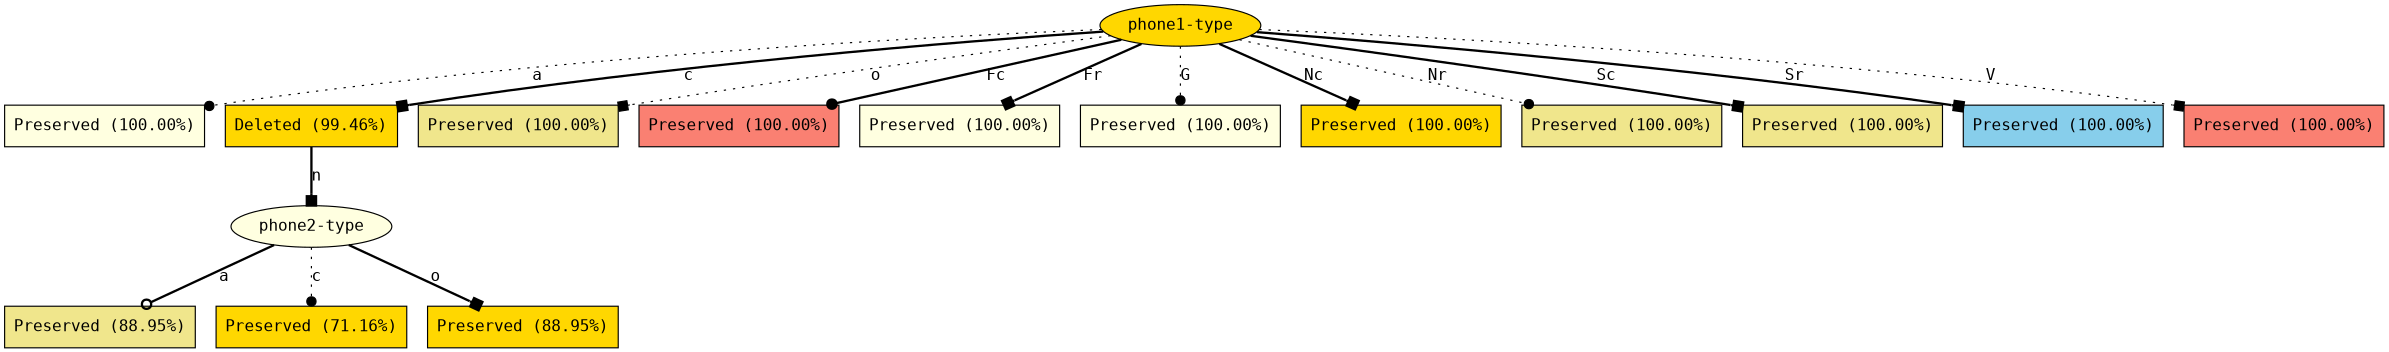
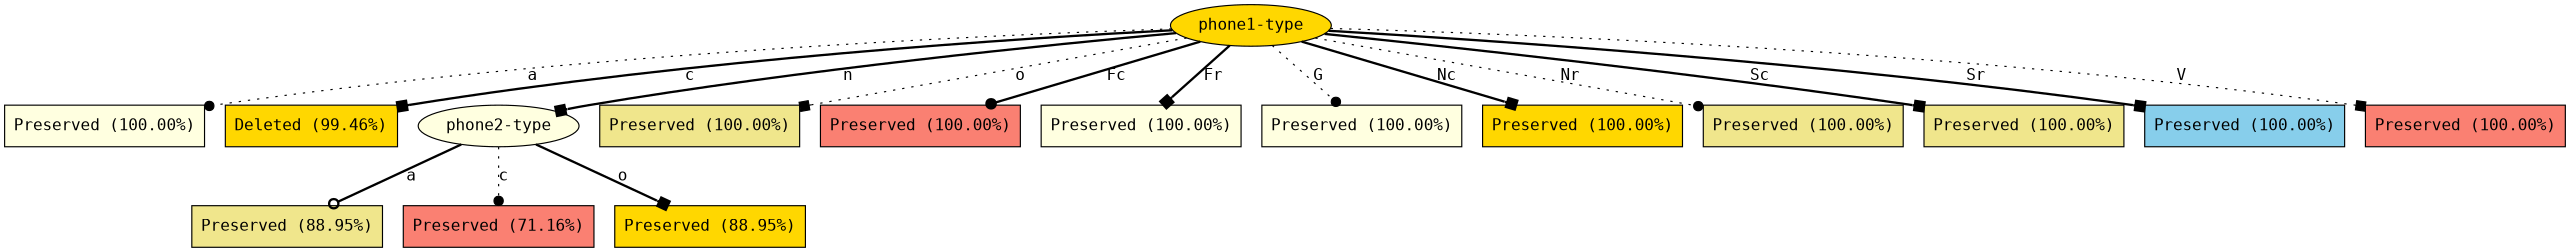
(311, 170) -> (871, 65)
(311, 327) -> (499, 226)
